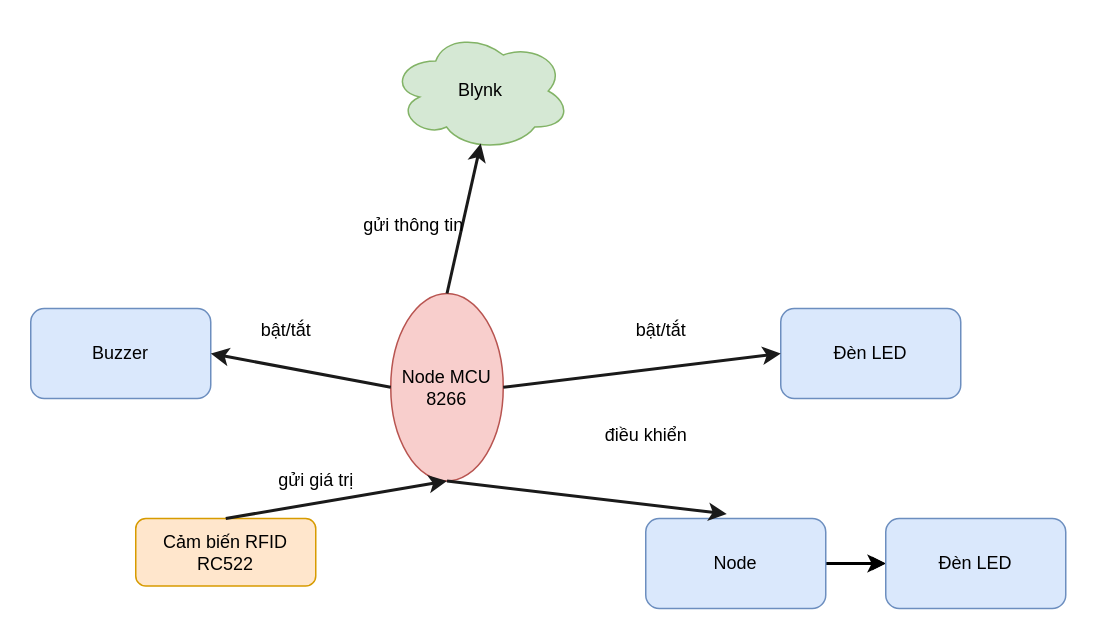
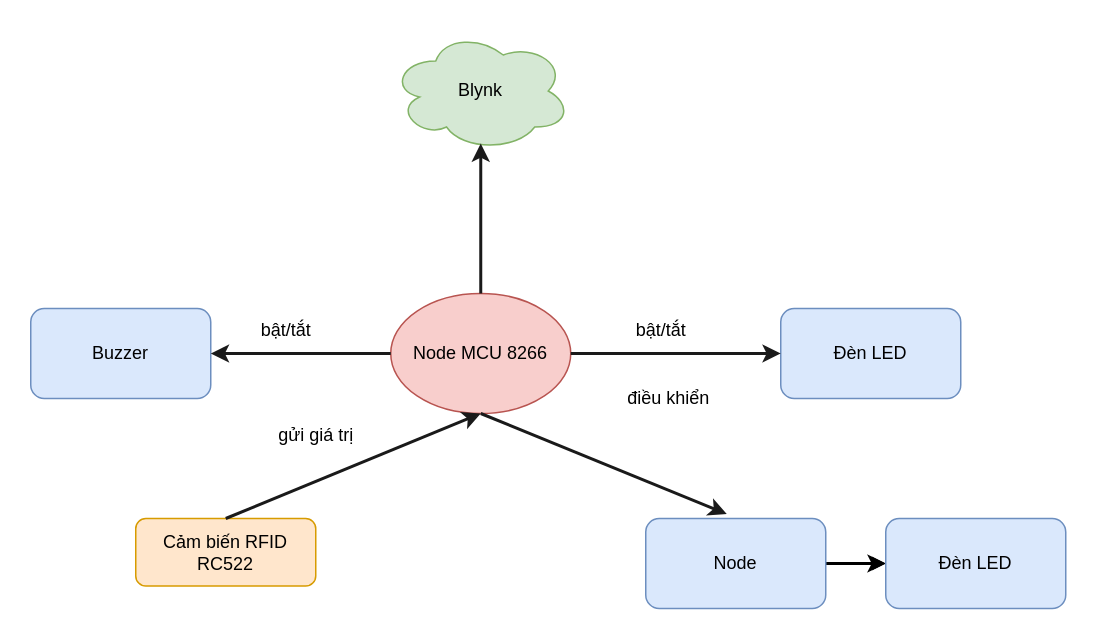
(413, 226) -> none
(447, 387) -> (481, 353)
(646, 436) -> (668, 398)
(316, 481) -> (316, 436)
